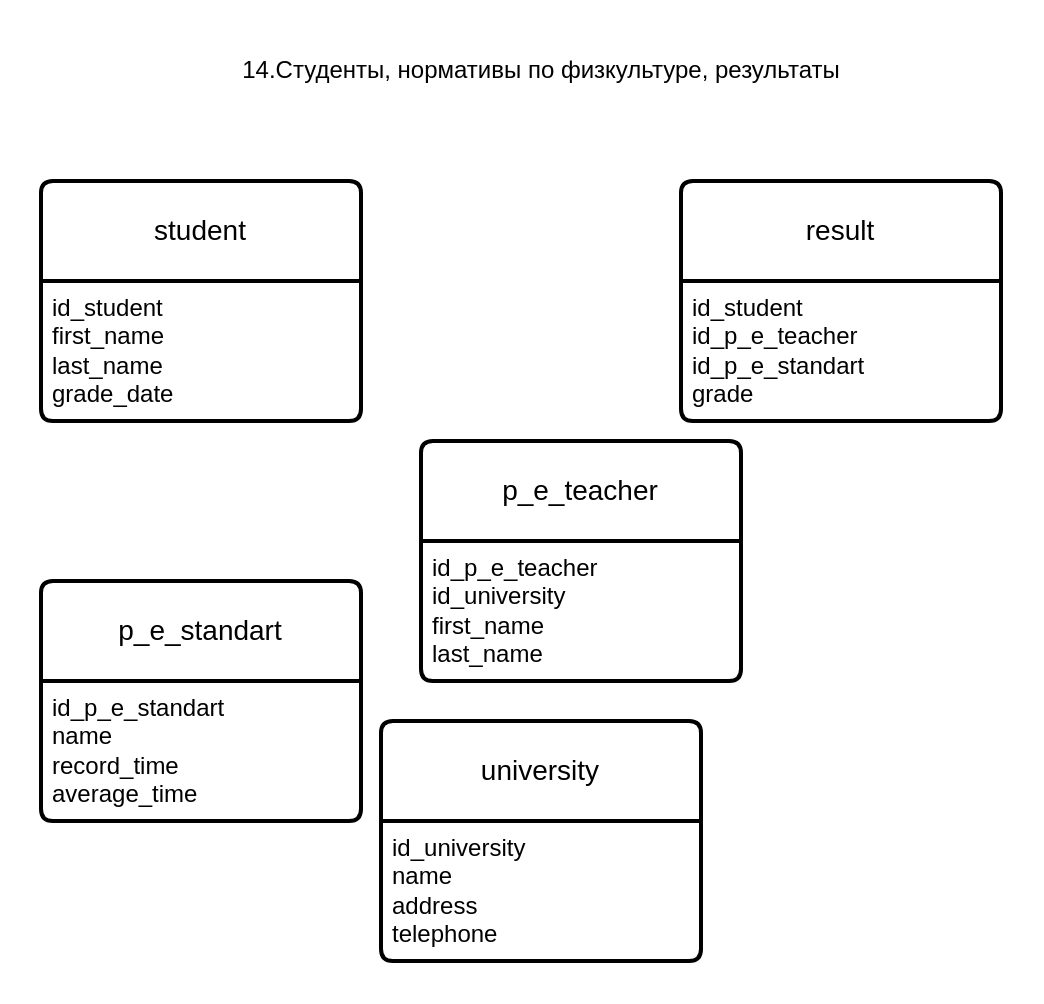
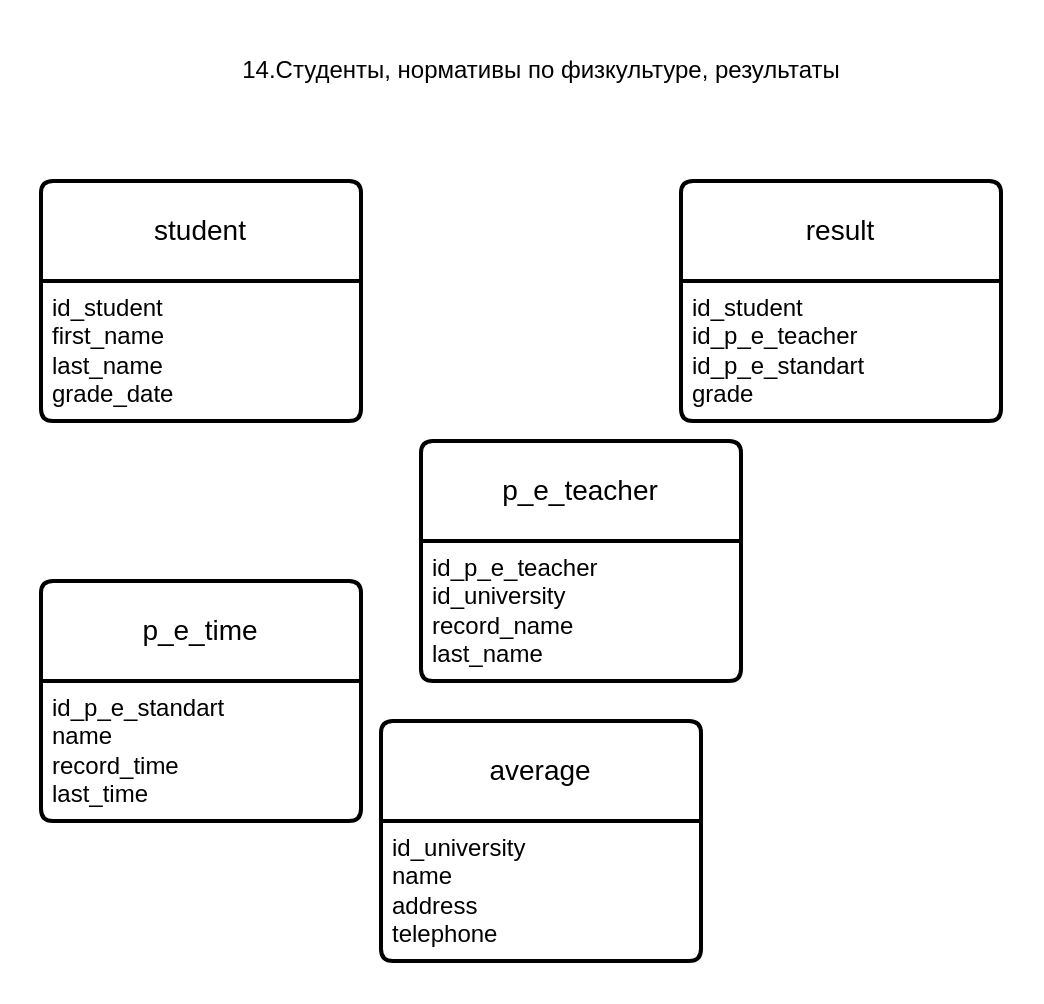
(524, 613) -> (524, 613)
(201, 631) -> (201, 631)
(151, 753) -> (151, 753)
(541, 771) -> (541, 771)
